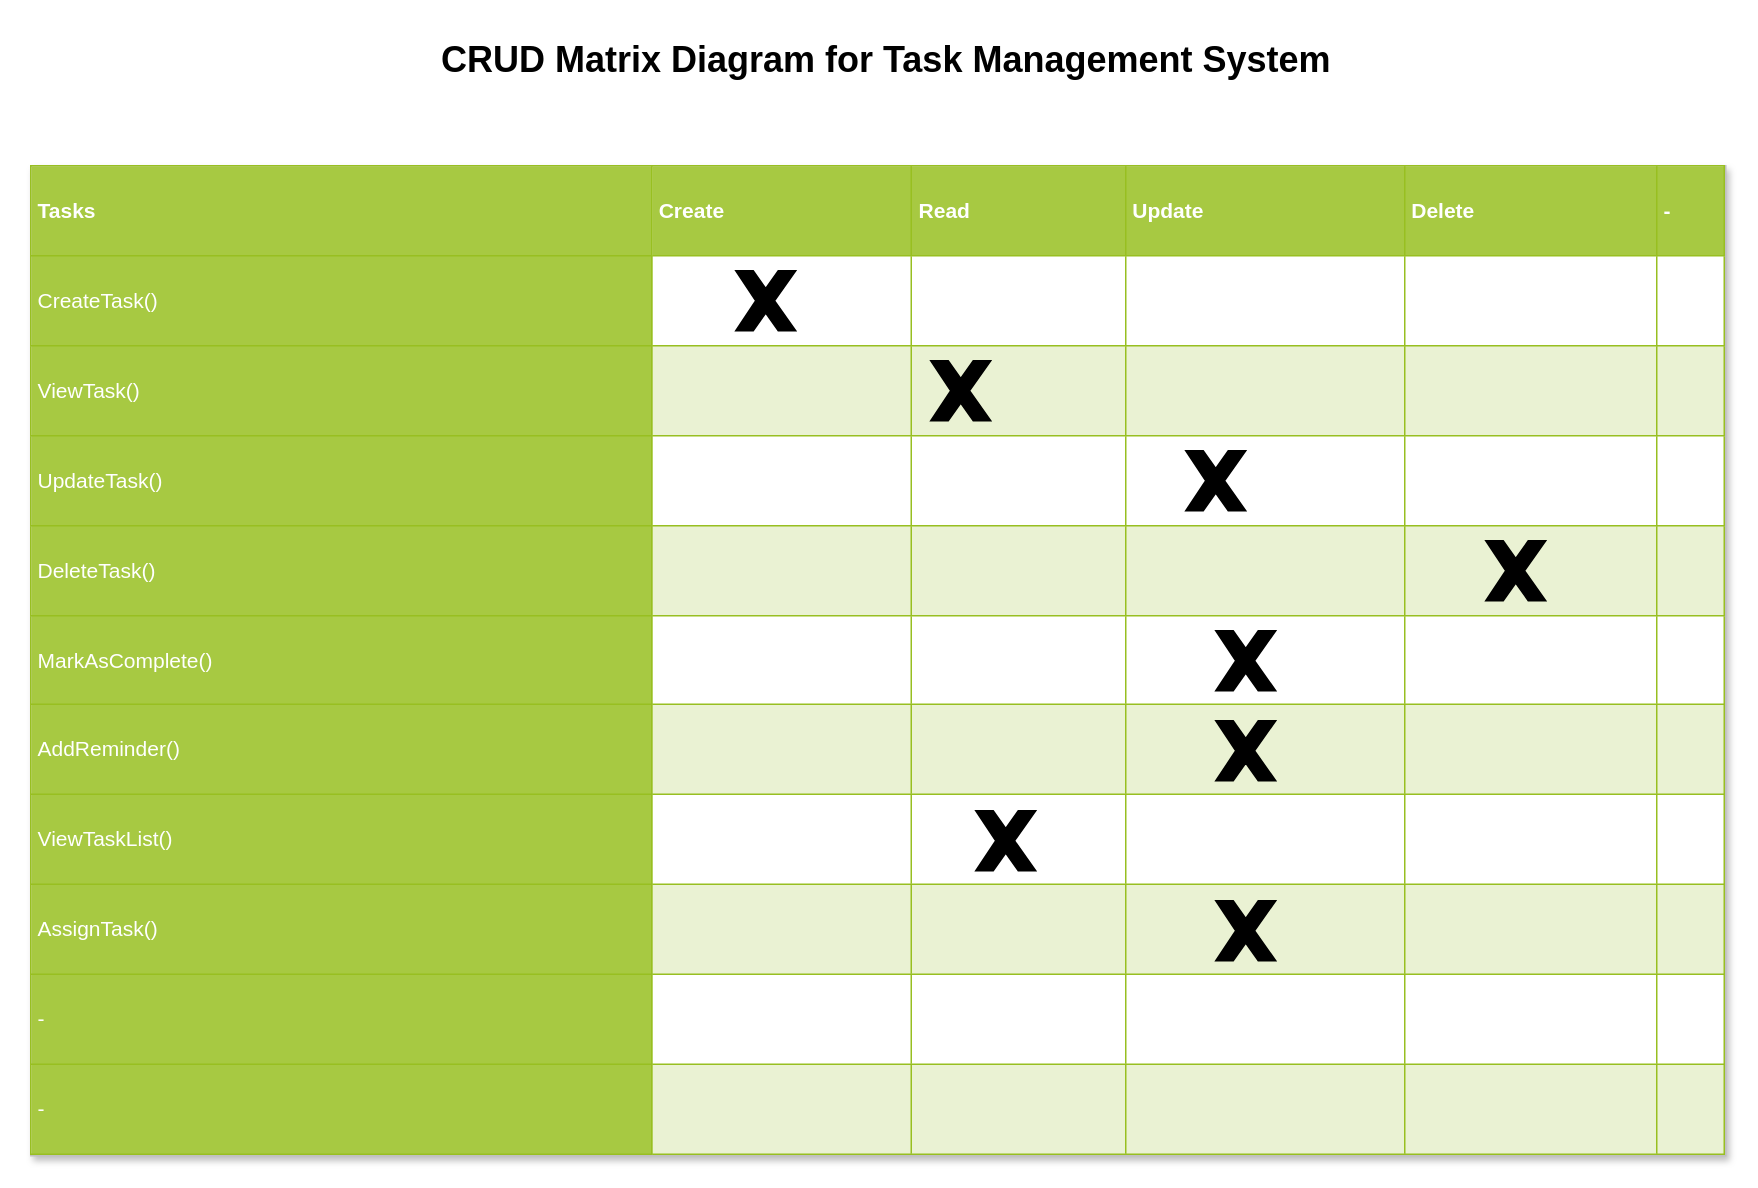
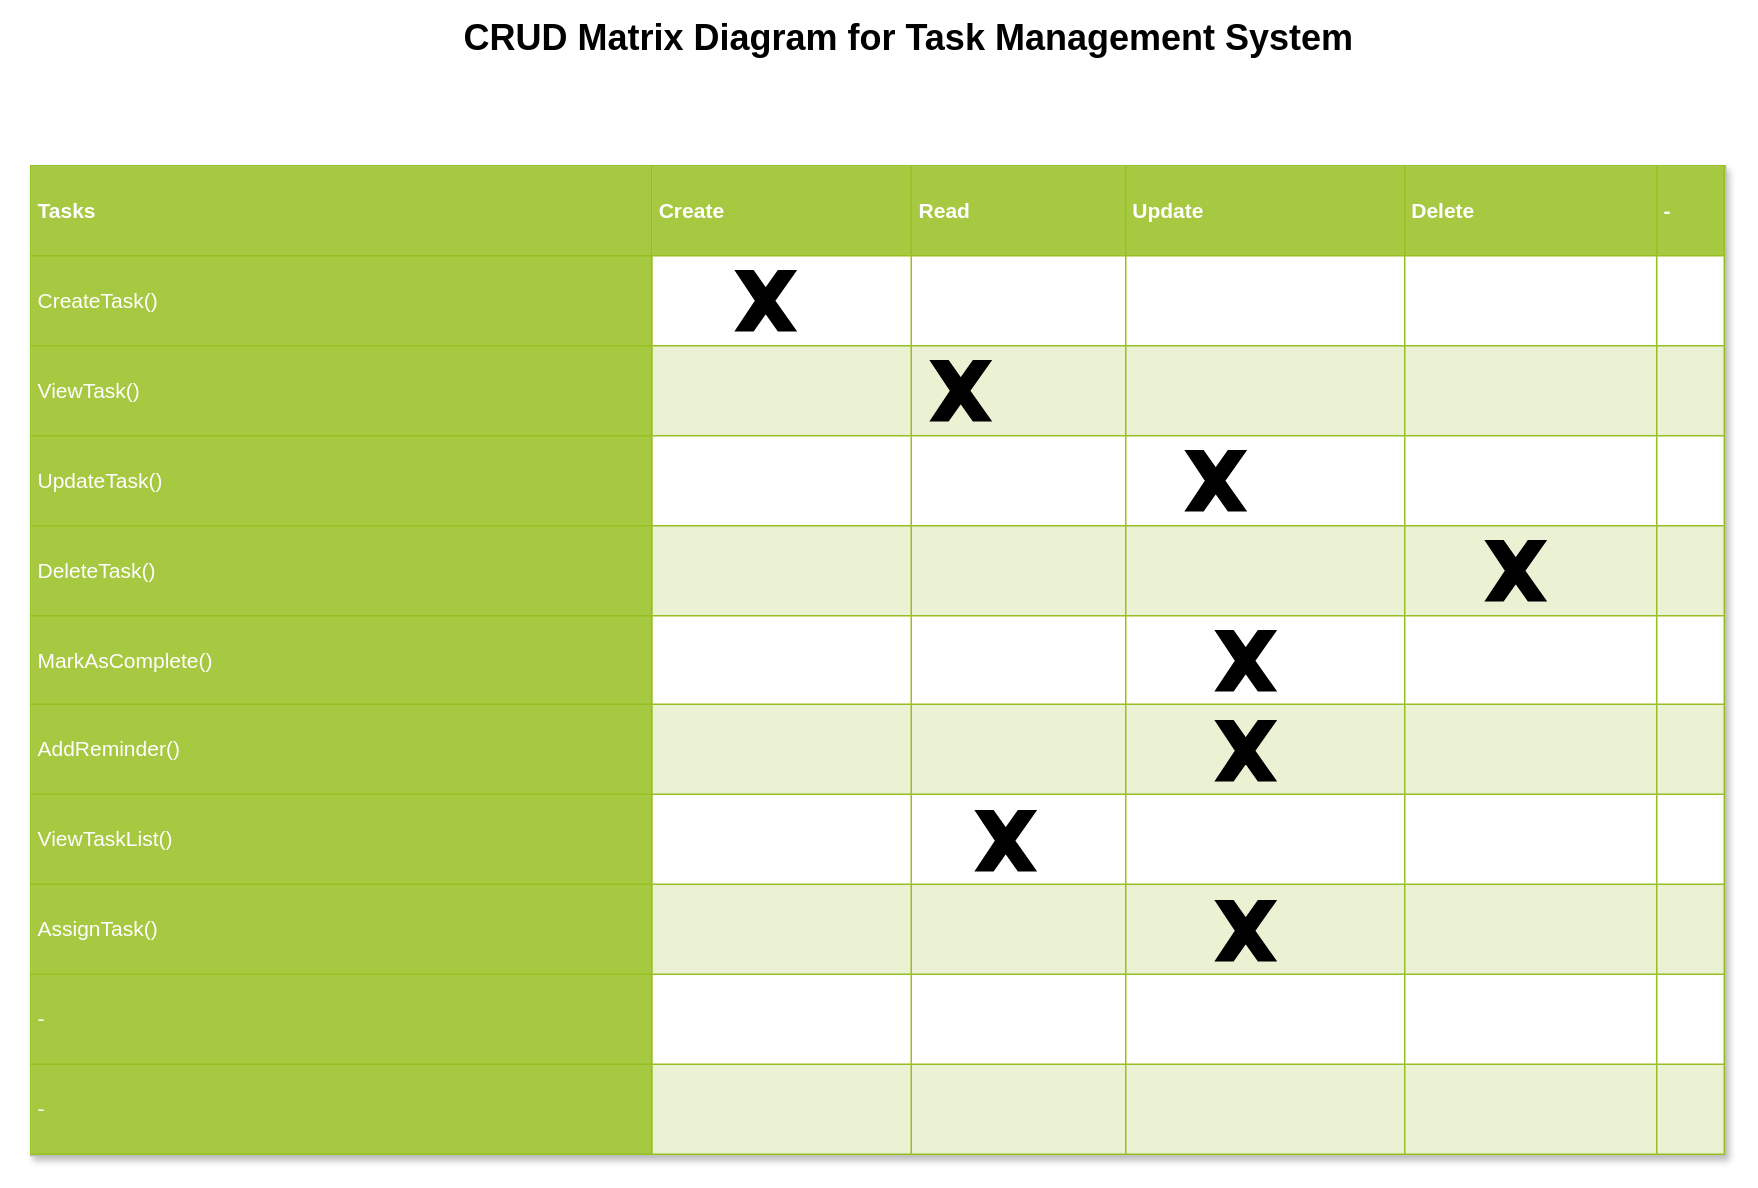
(886, 61) -> (908, 38)
